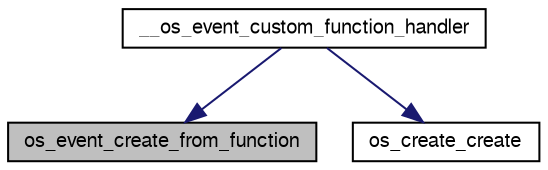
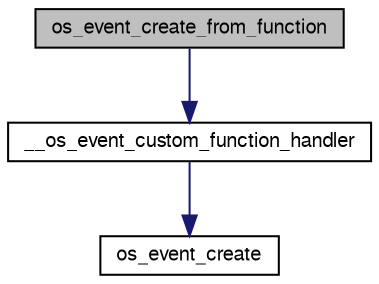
(242, 79) -> (190, 75)
(446, 142) -> (190, 256)
